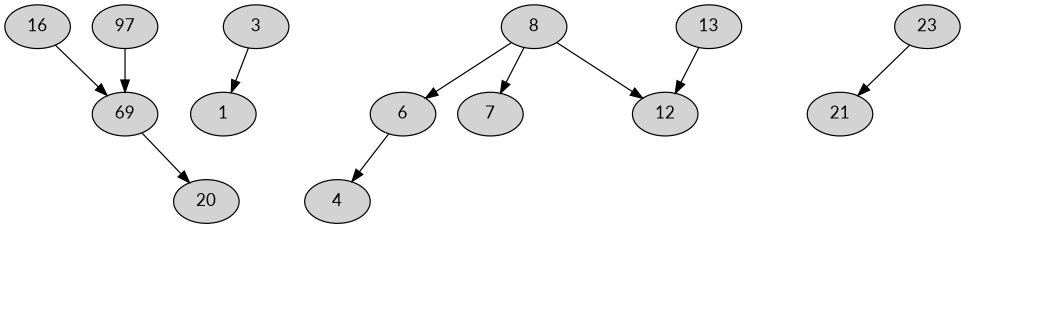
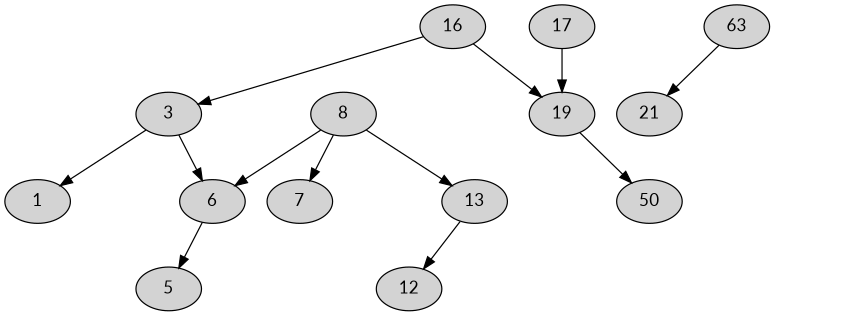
(125, 27) -> (562, 27)
(927, 27) -> (737, 27)
(595, 67) -> (404, 155)
none -> (317, 69)
(125, 114) -> (562, 114)
none -> (188, 152)
(206, 202) -> (649, 202)
(337, 202) -> (169, 289)
